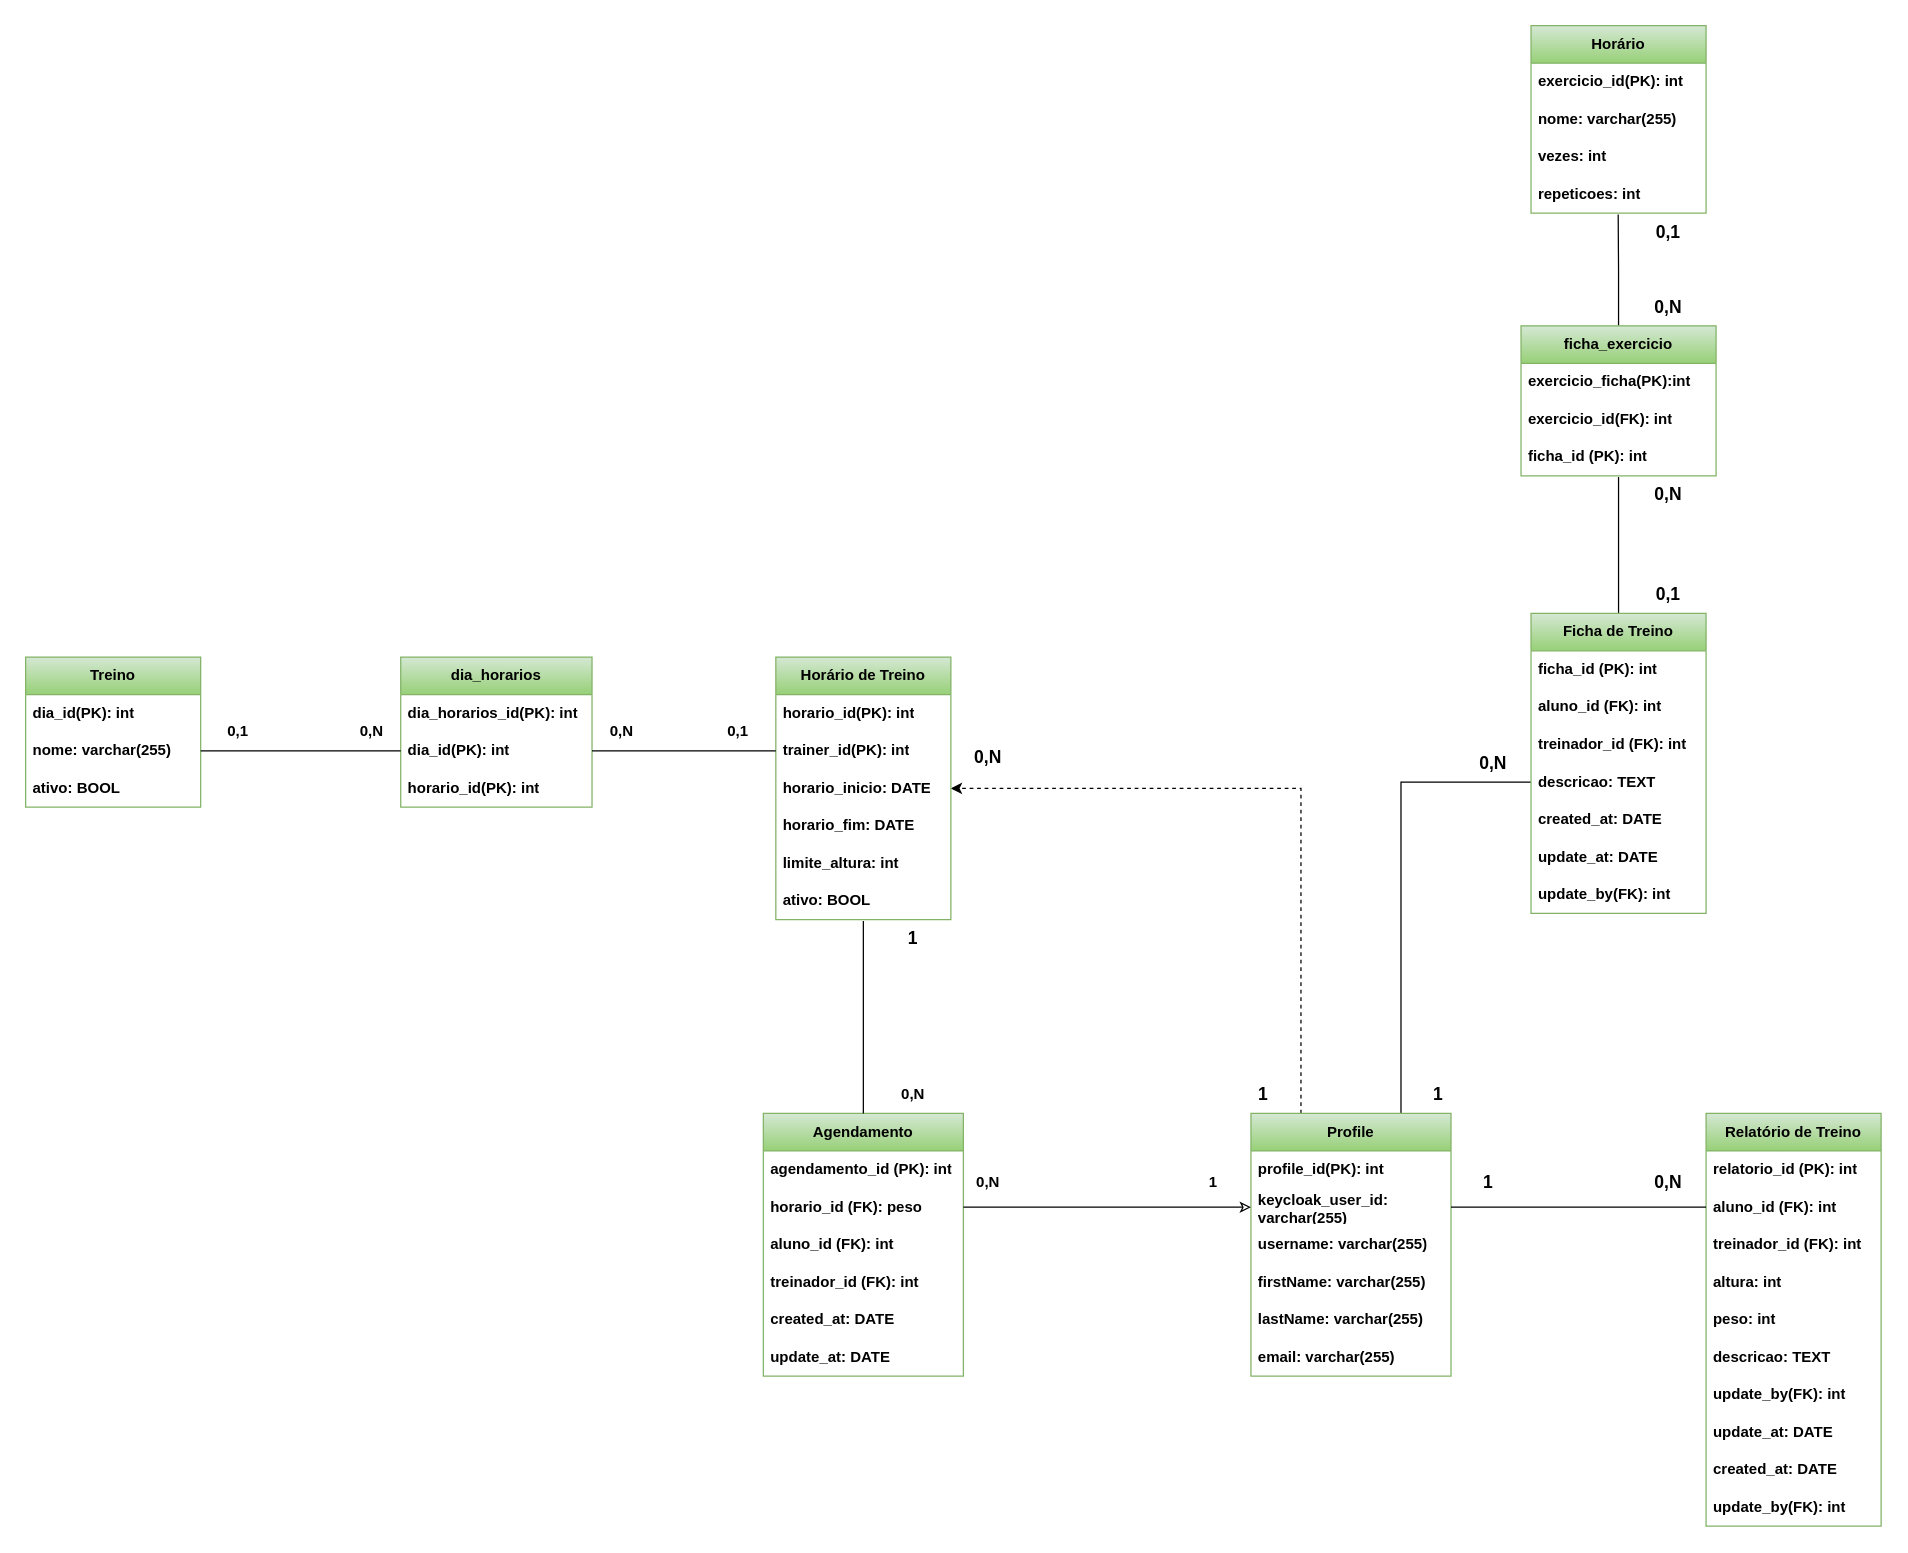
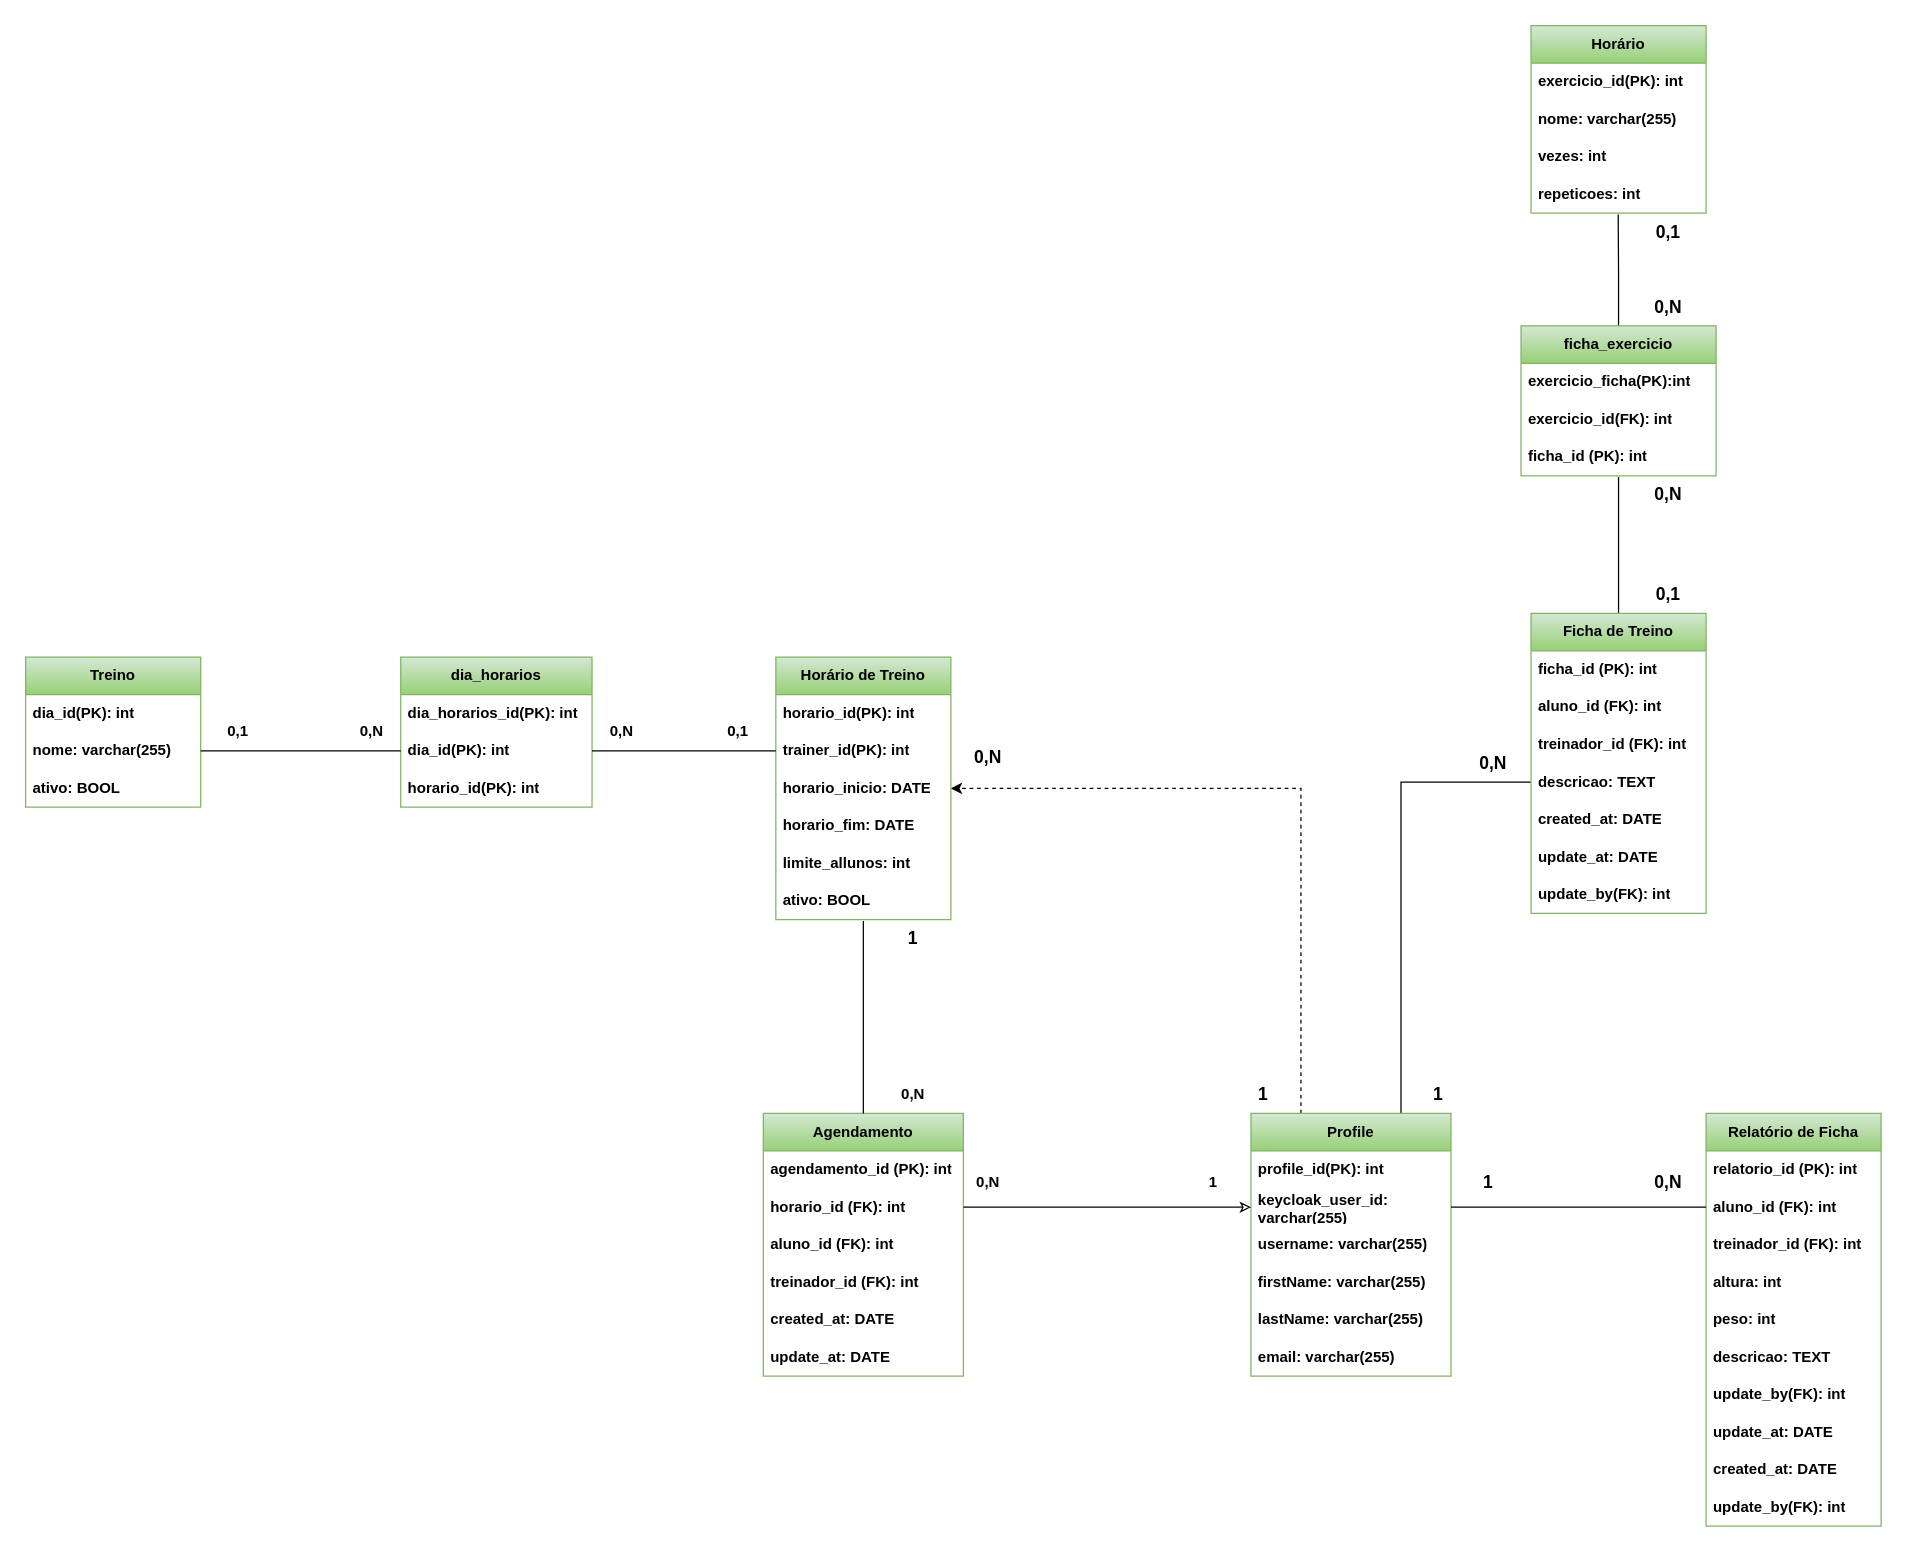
(845, 863) -> (847, 863)
(1793, 1132) -> (1793, 1132)
(849, 1207) -> (843, 1207)
